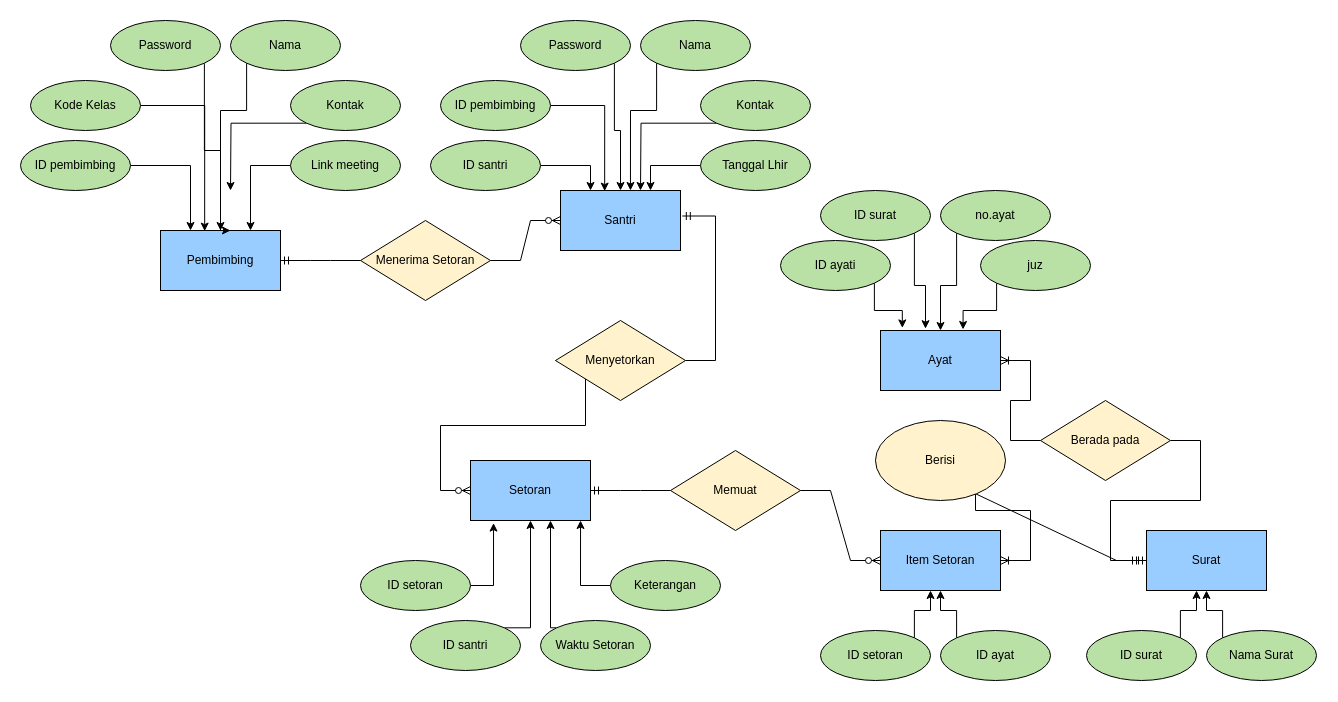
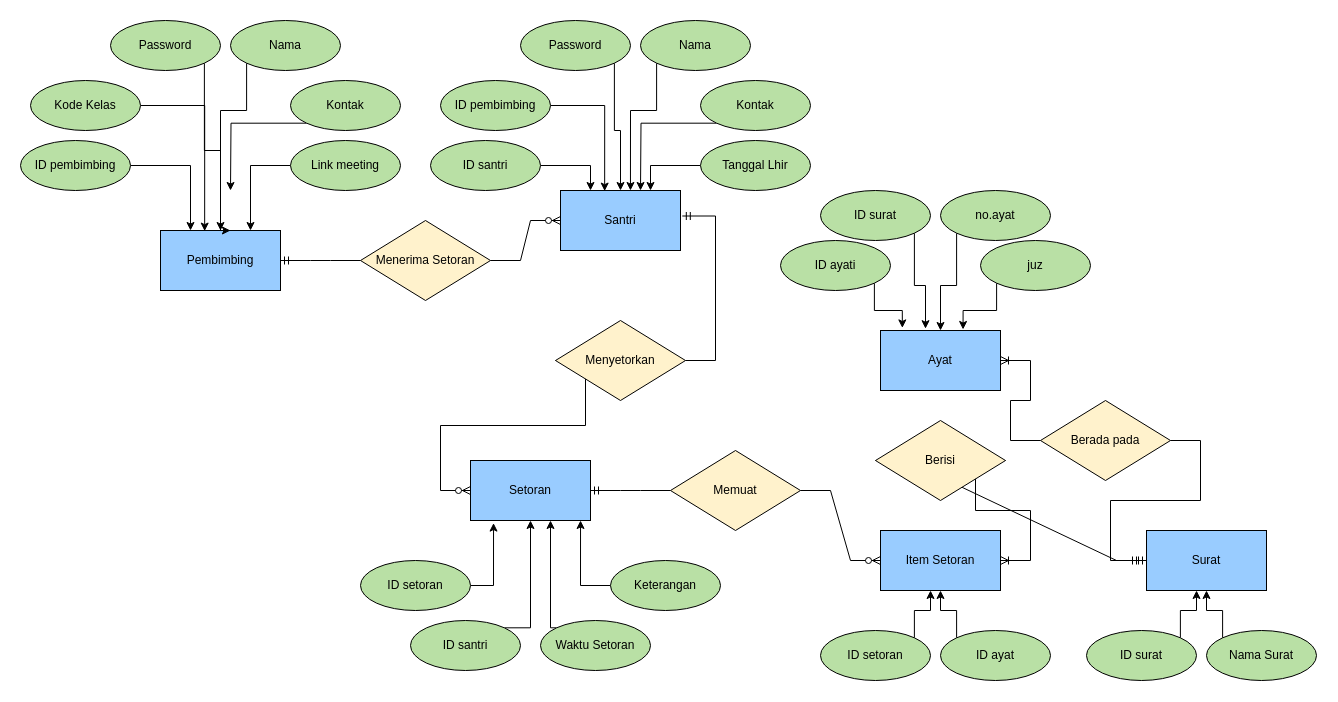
(941, 461) -> (941, 461)
